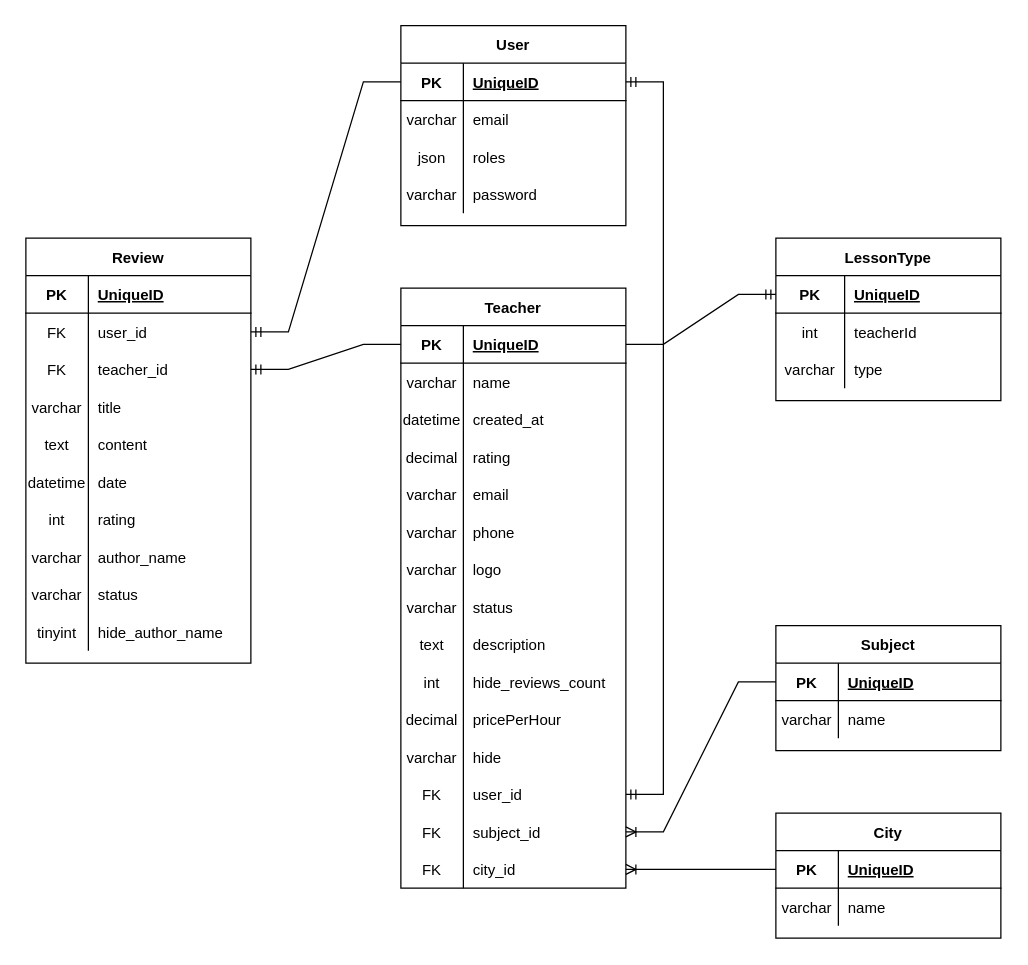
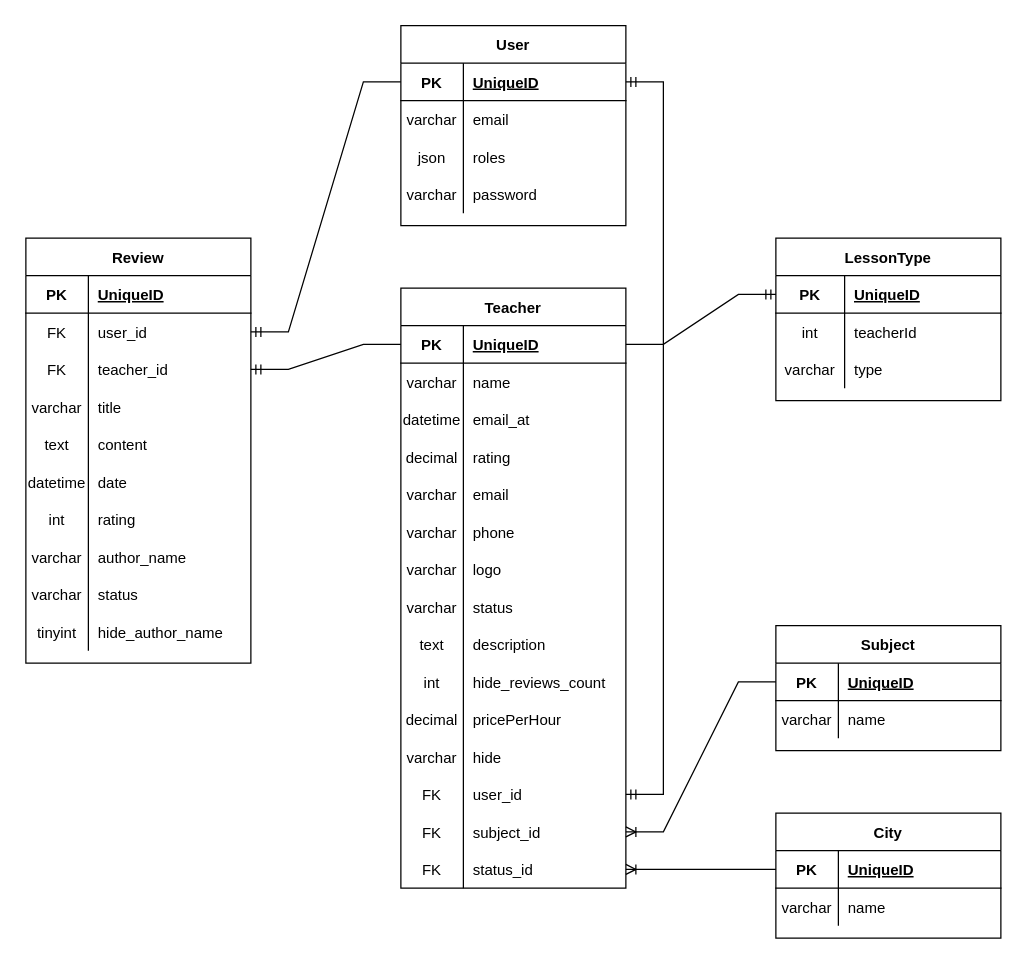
(515, 420) -> (502, 420)
(498, 870) -> (508, 870)
